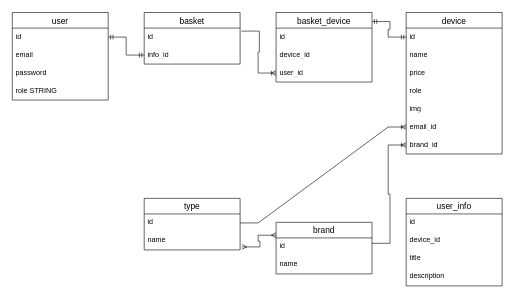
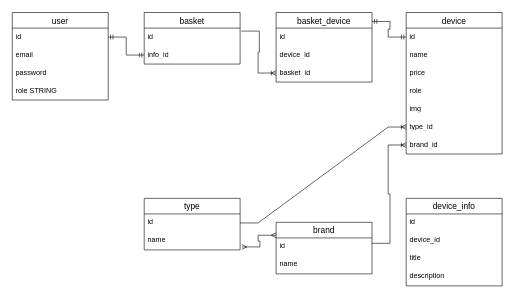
(293, 72) -> (297, 72)
(423, 126) -> (423, 126)
(454, 207) -> (454, 207)
